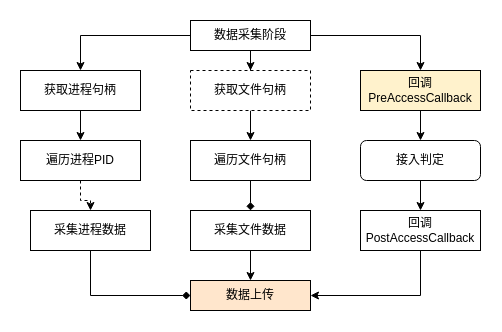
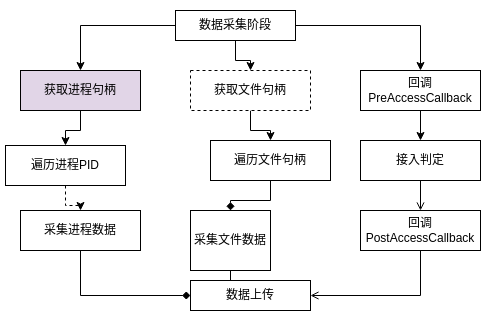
(251, 36) -> (236, 26)
(81, 91) -> (81, 91)
(421, 91) -> (421, 91)
(81, 161) -> (66, 166)
(251, 161) -> (271, 161)
(421, 161) -> (421, 161)
(421, 202) -> (421, 204)
(91, 231) -> (81, 231)
(251, 231) -> (231, 241)
(251, 296) -> (251, 296)
(319, 296) -> (317, 296)
